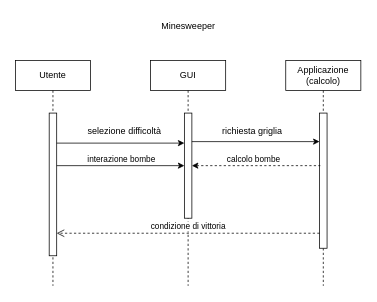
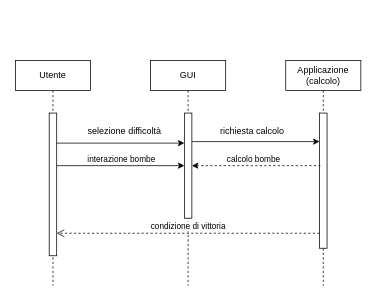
(188, 27) -> none
(252, 132) -> (252, 132)
